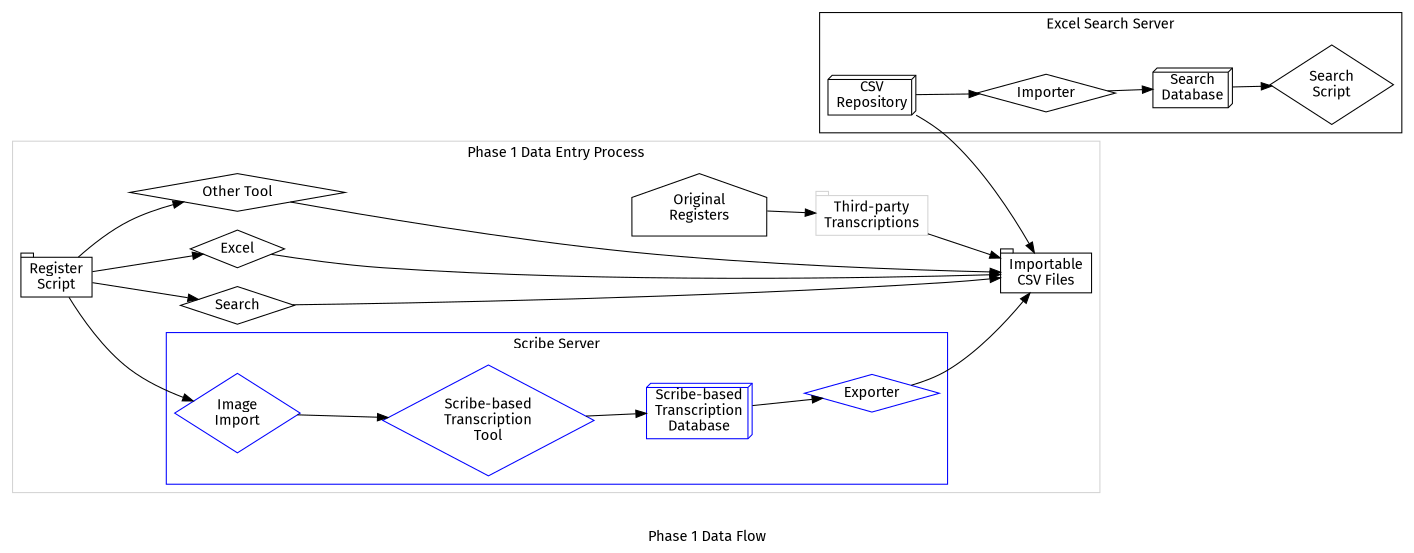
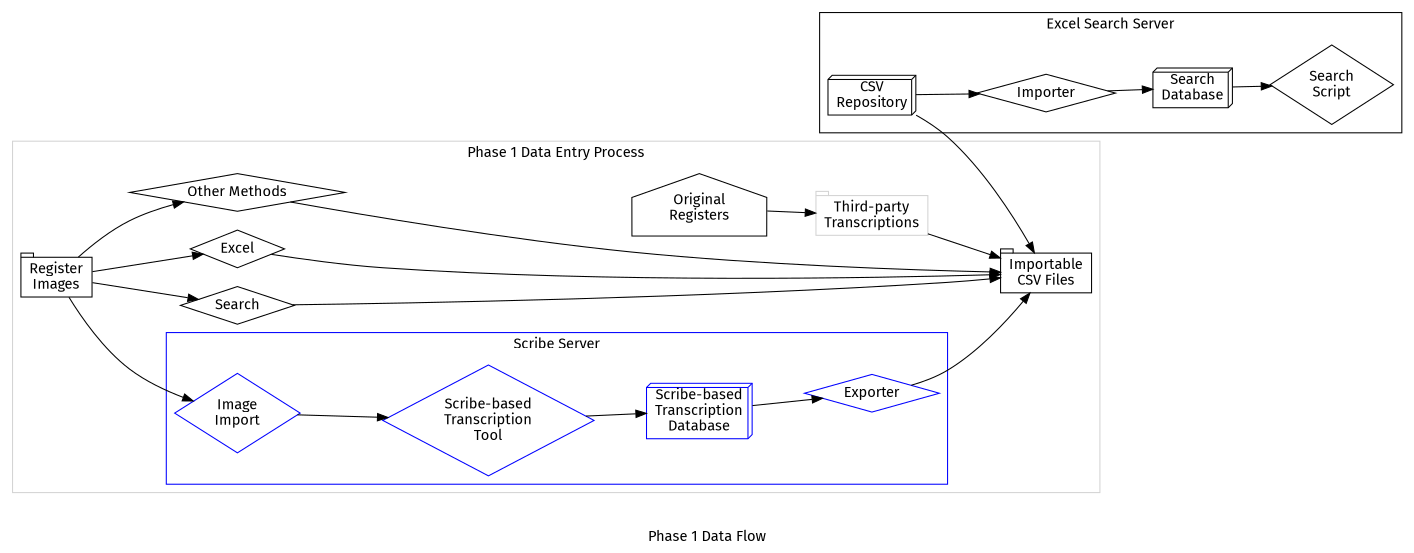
(237, 192) -> (237, 192)
(56, 277) -> (56, 277)
